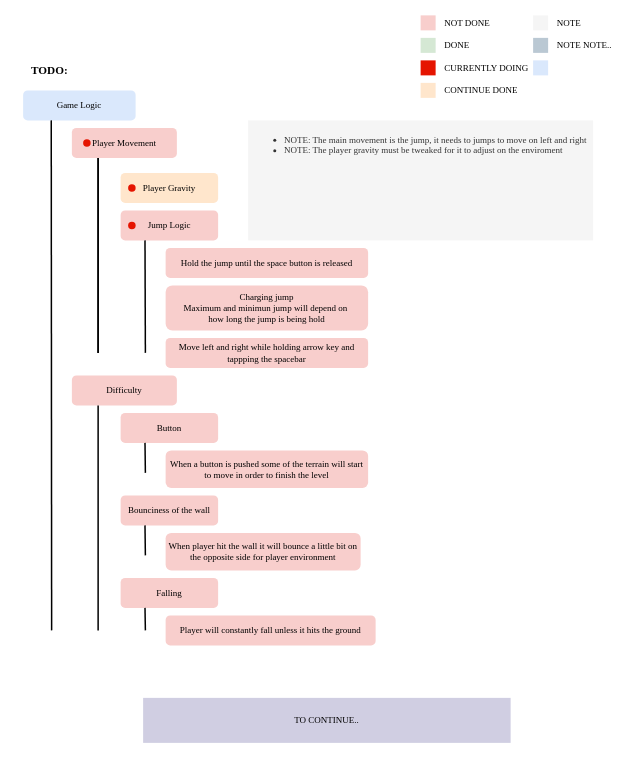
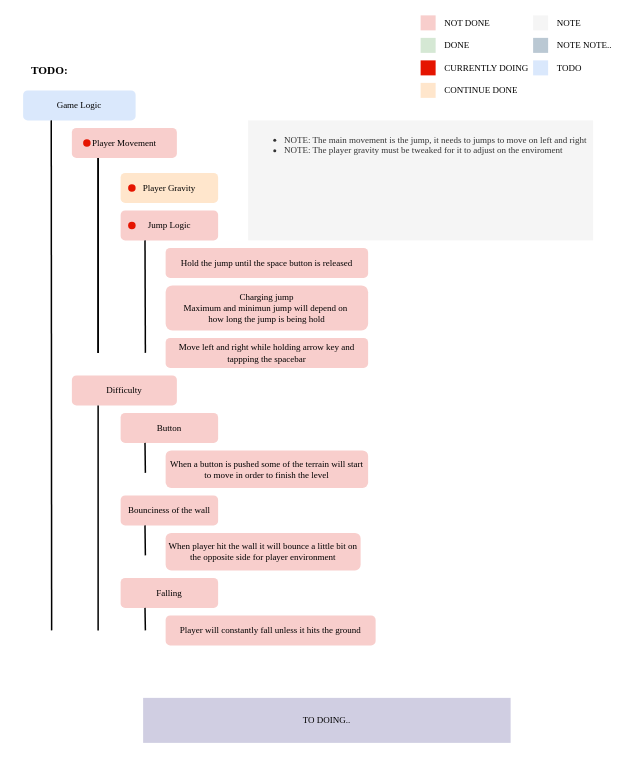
none -> (585, 68)
(327, 720) -> (327, 720)
